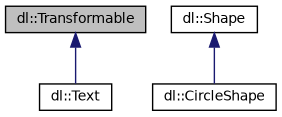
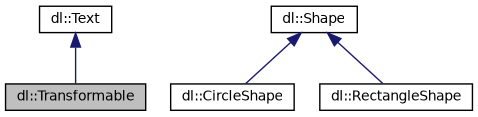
(76, 66) -> (76, 66)
none -> (396, 97)
